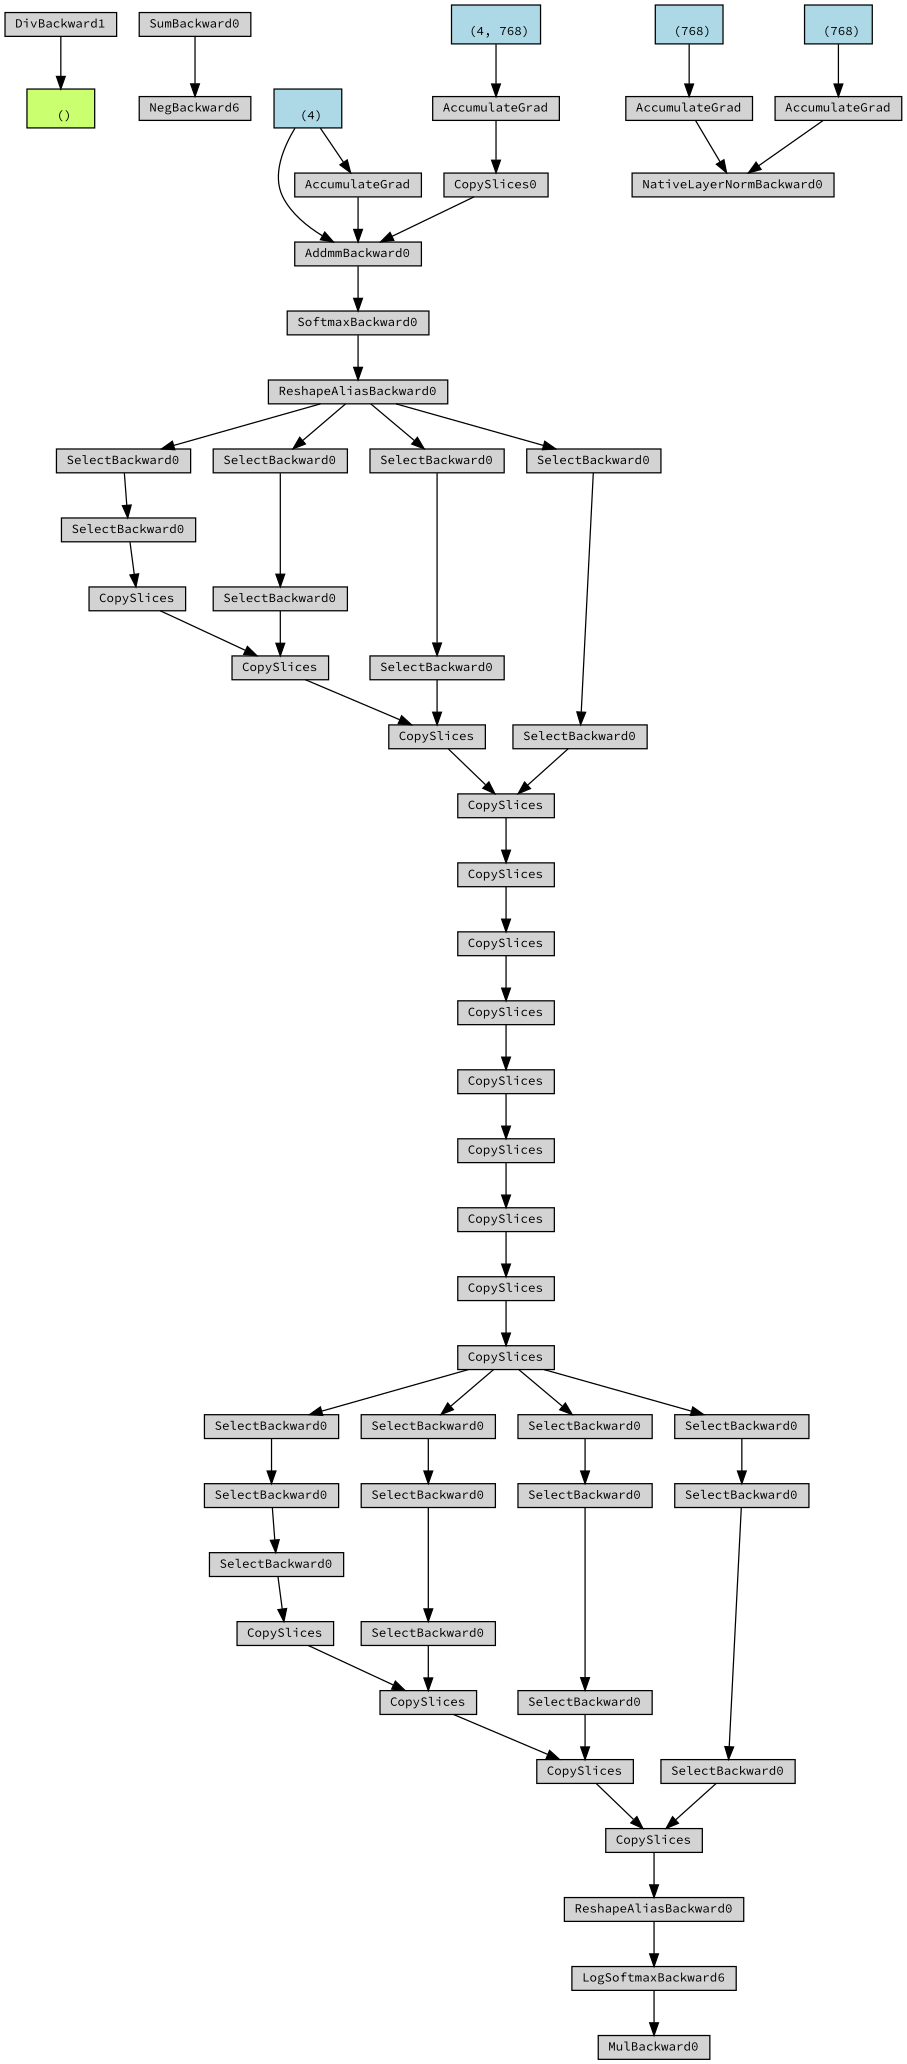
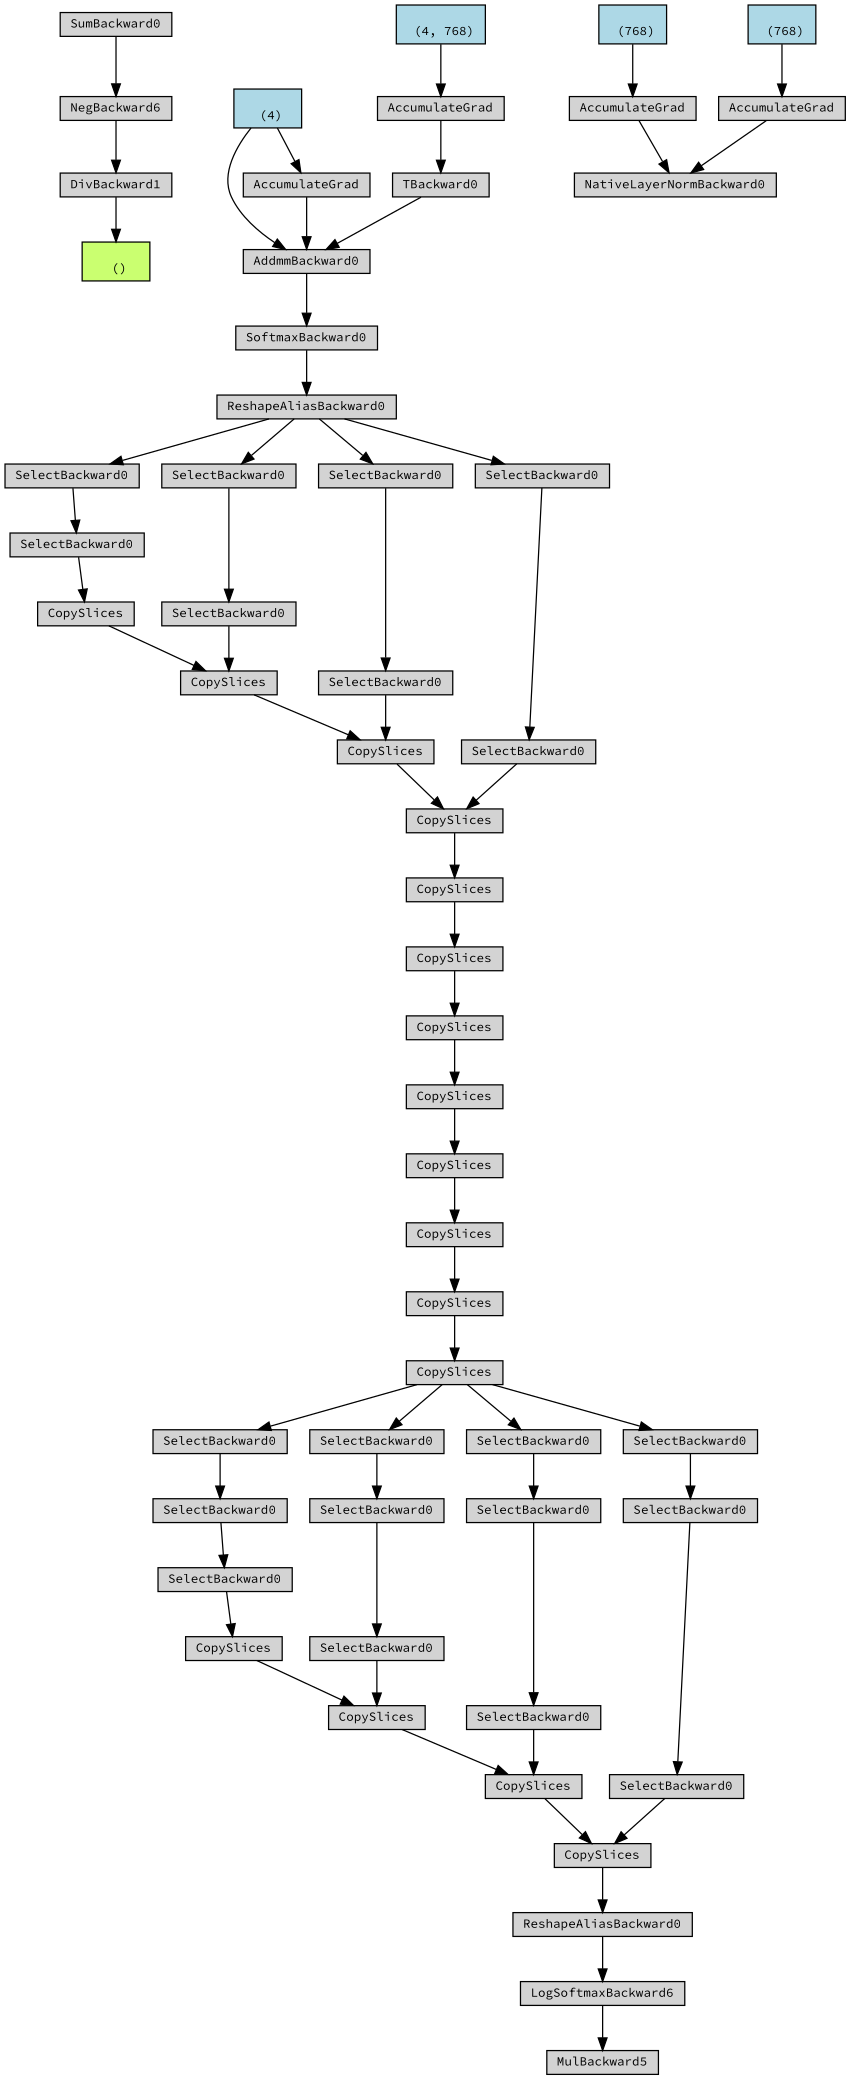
none -> (116, 140)
(496, 185) -> (441, 185)
(654, 2047) -> (603, 2062)
